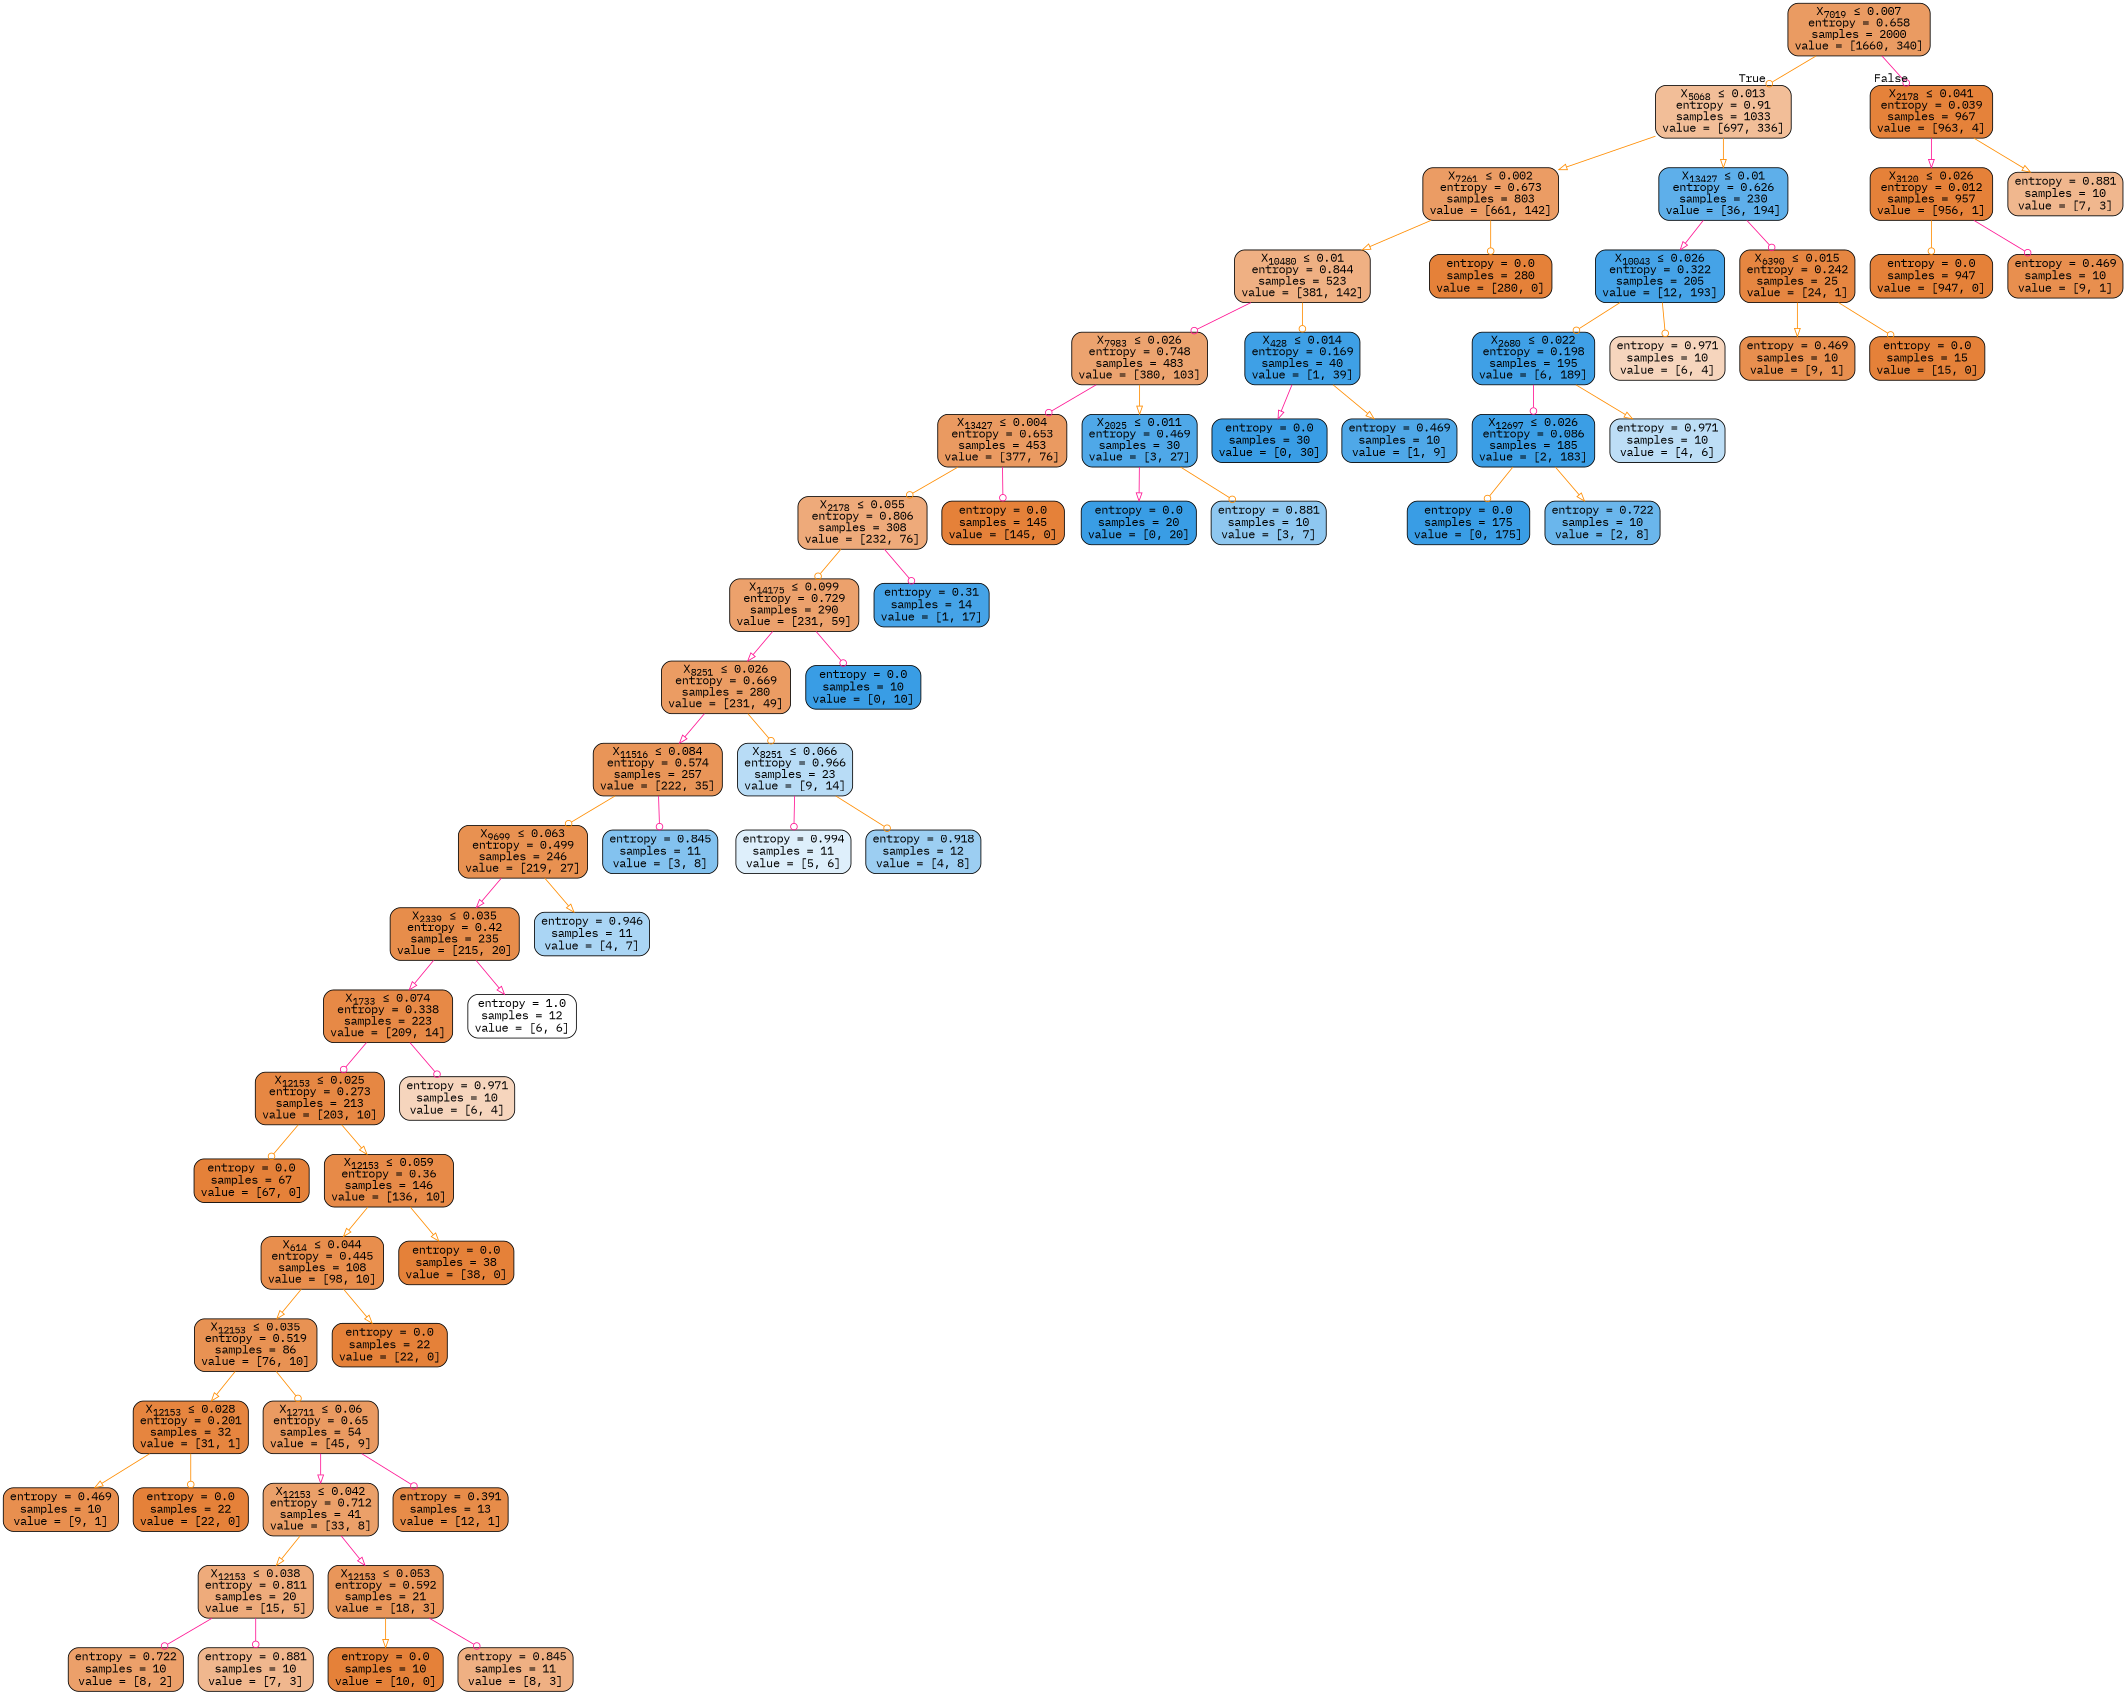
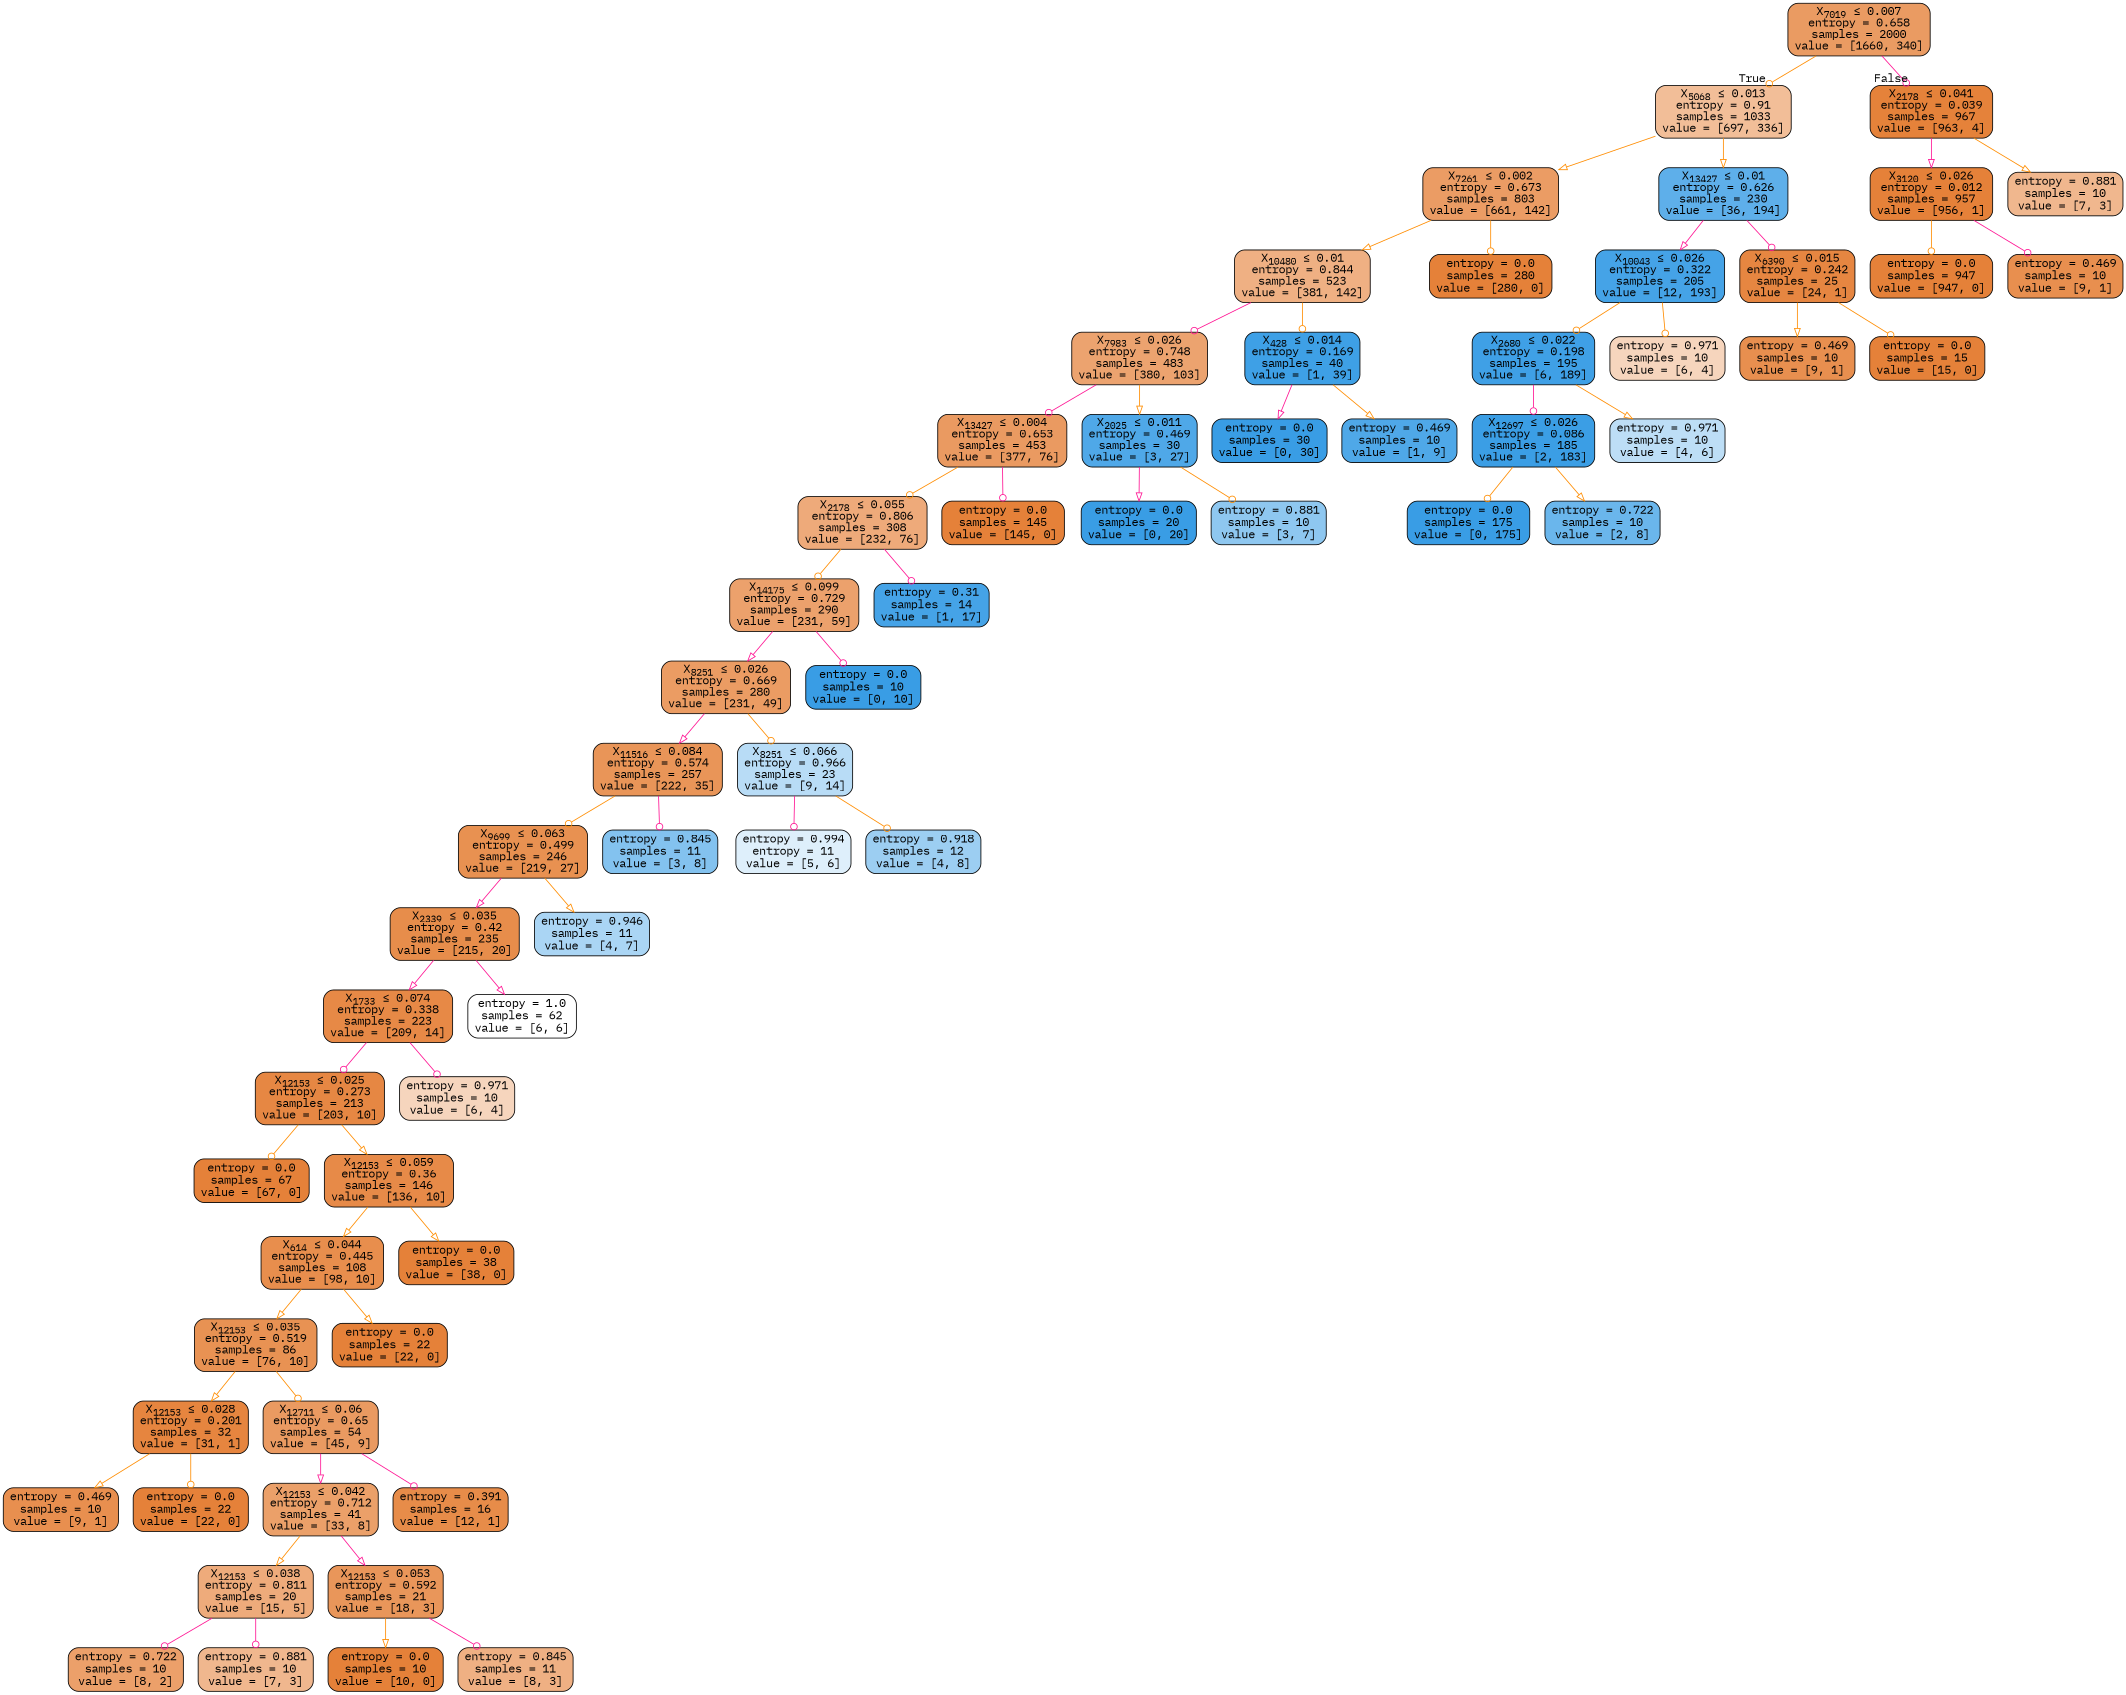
(793, 851) -> (793, 851)
(522, 1016) -> (522, 1016)
(451, 1509) -> (451, 1509)
